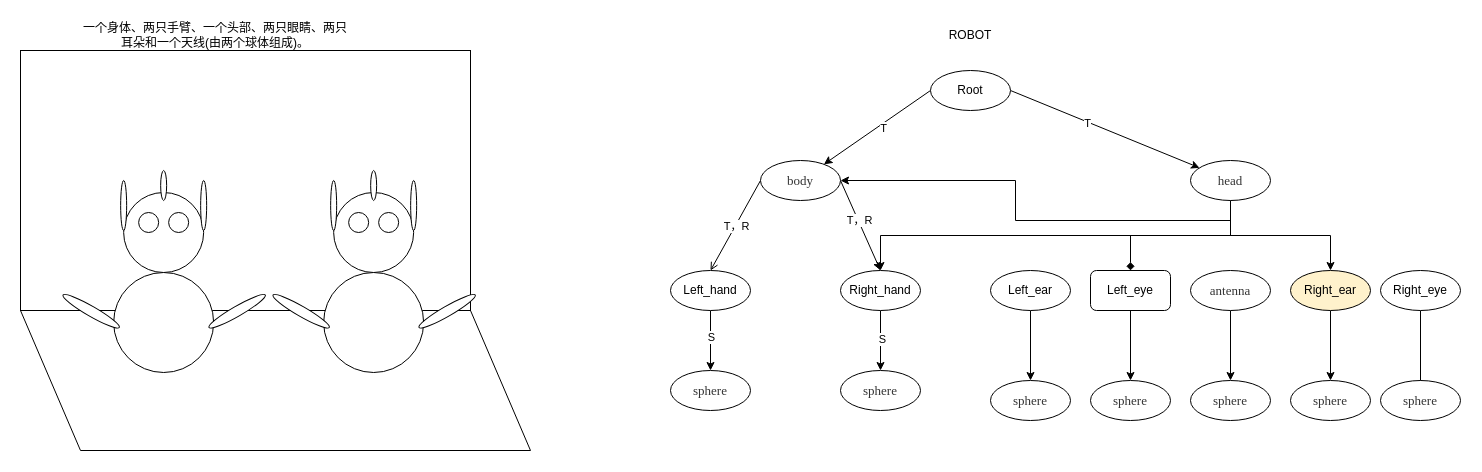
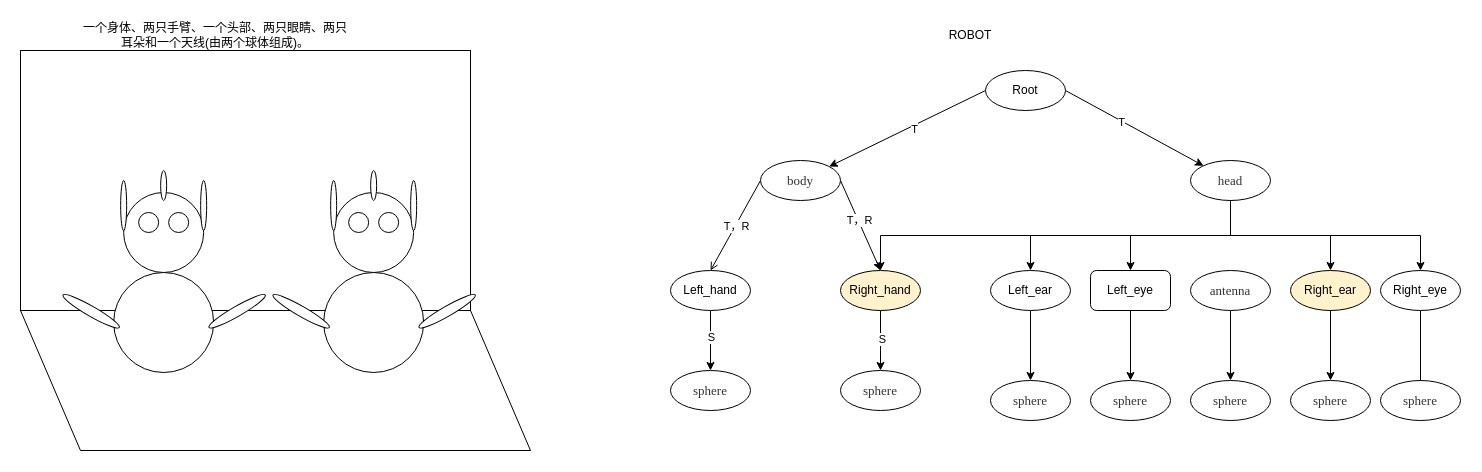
(971, 91) -> (1026, 91)
(1019, 221) -> (1390, 236)
none -> (1031, 250)
(1131, 262) -> (1131, 262)
(881, 291) -> (881, 291)
